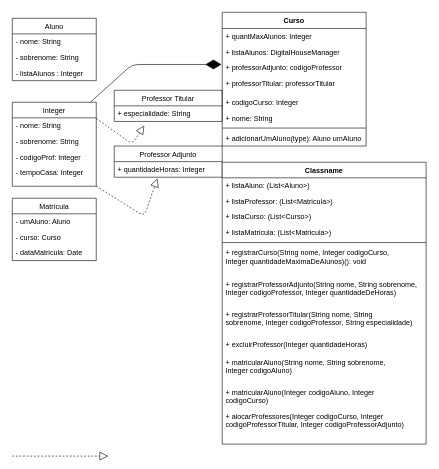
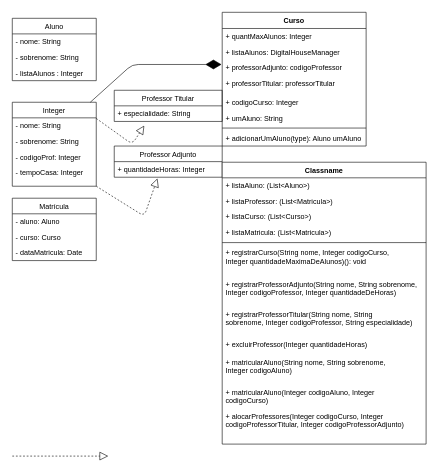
(250, 118) -> (255, 118)
(43, 222) -> (39, 222)
